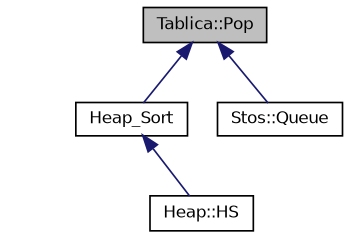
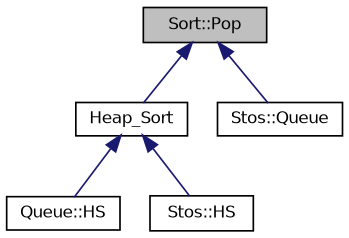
(205, 25) -> (205, 25)
none -> (63, 213)
(202, 213) -> (202, 213)
